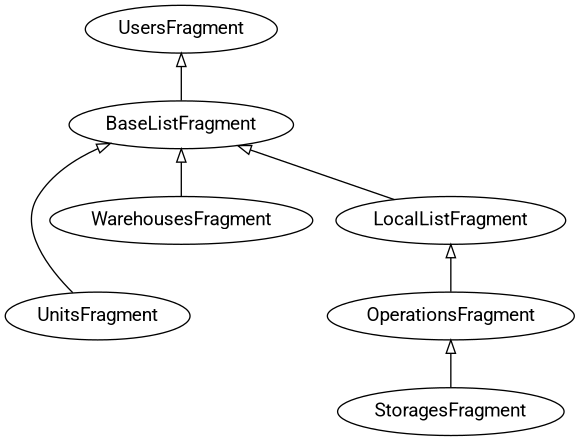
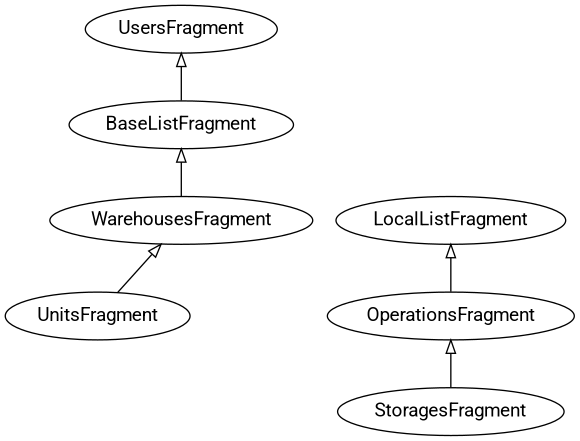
(322, 175) -> none
(32, 211) -> (135, 274)
